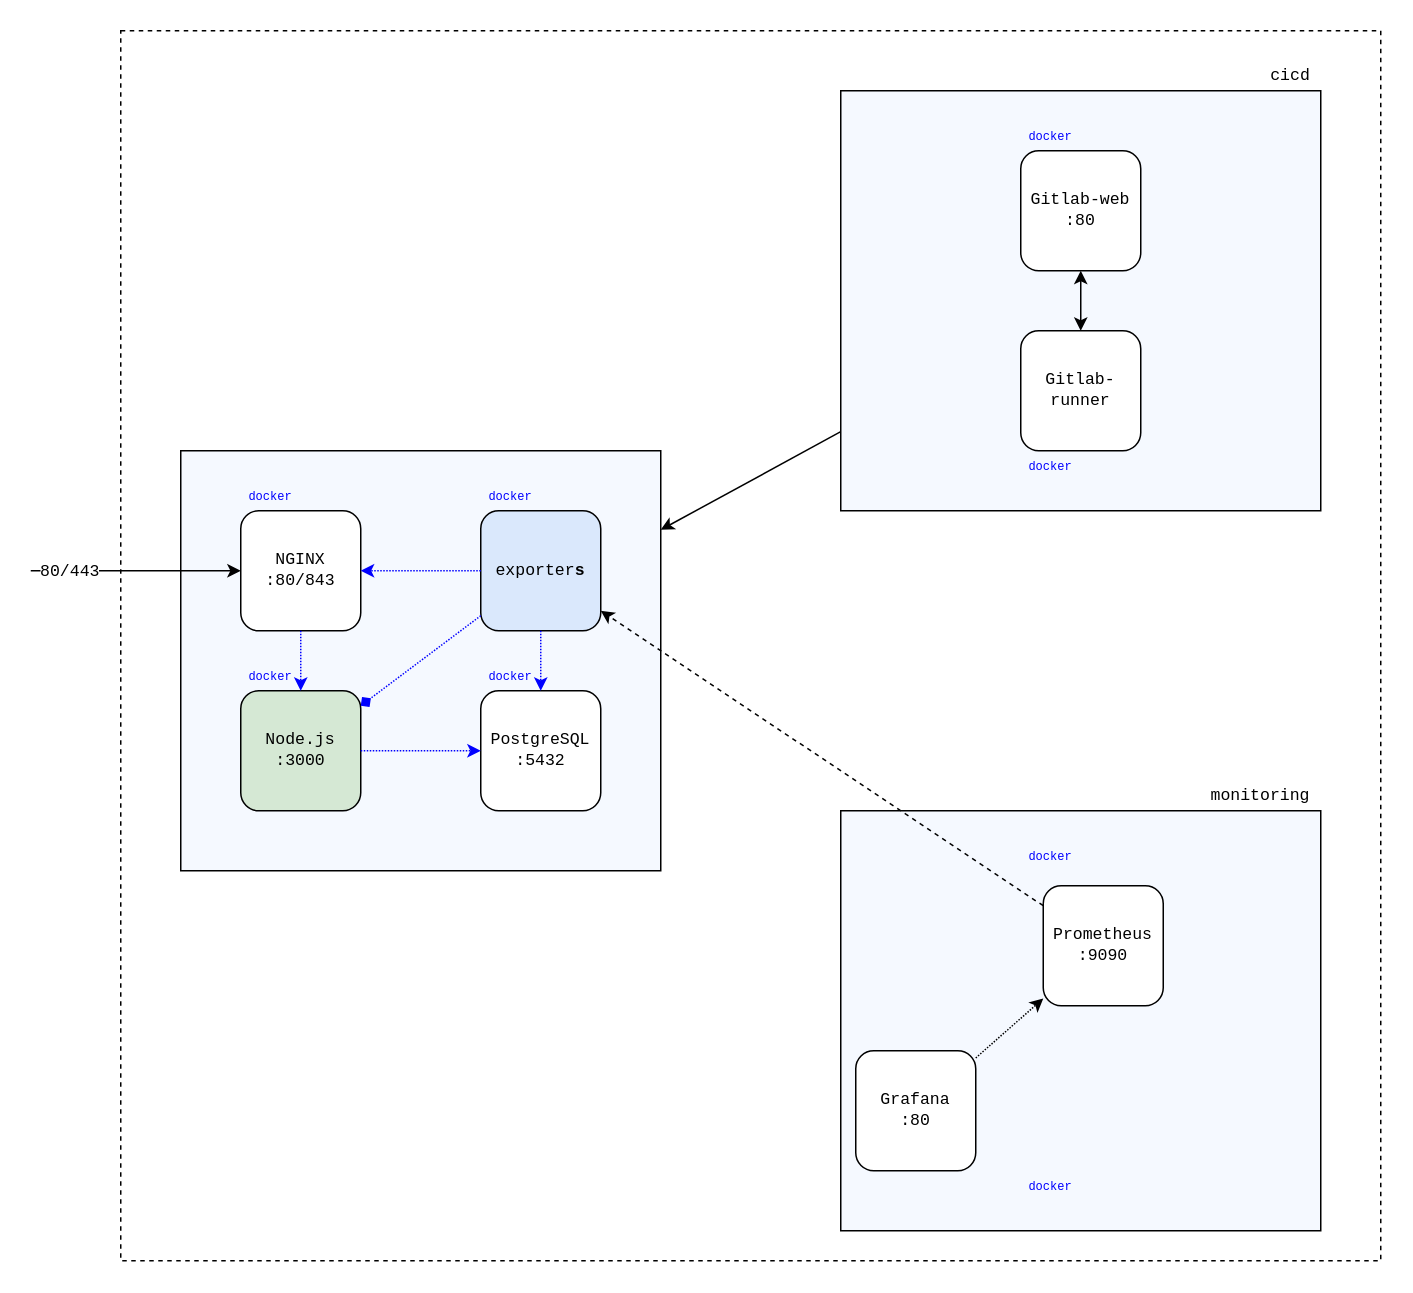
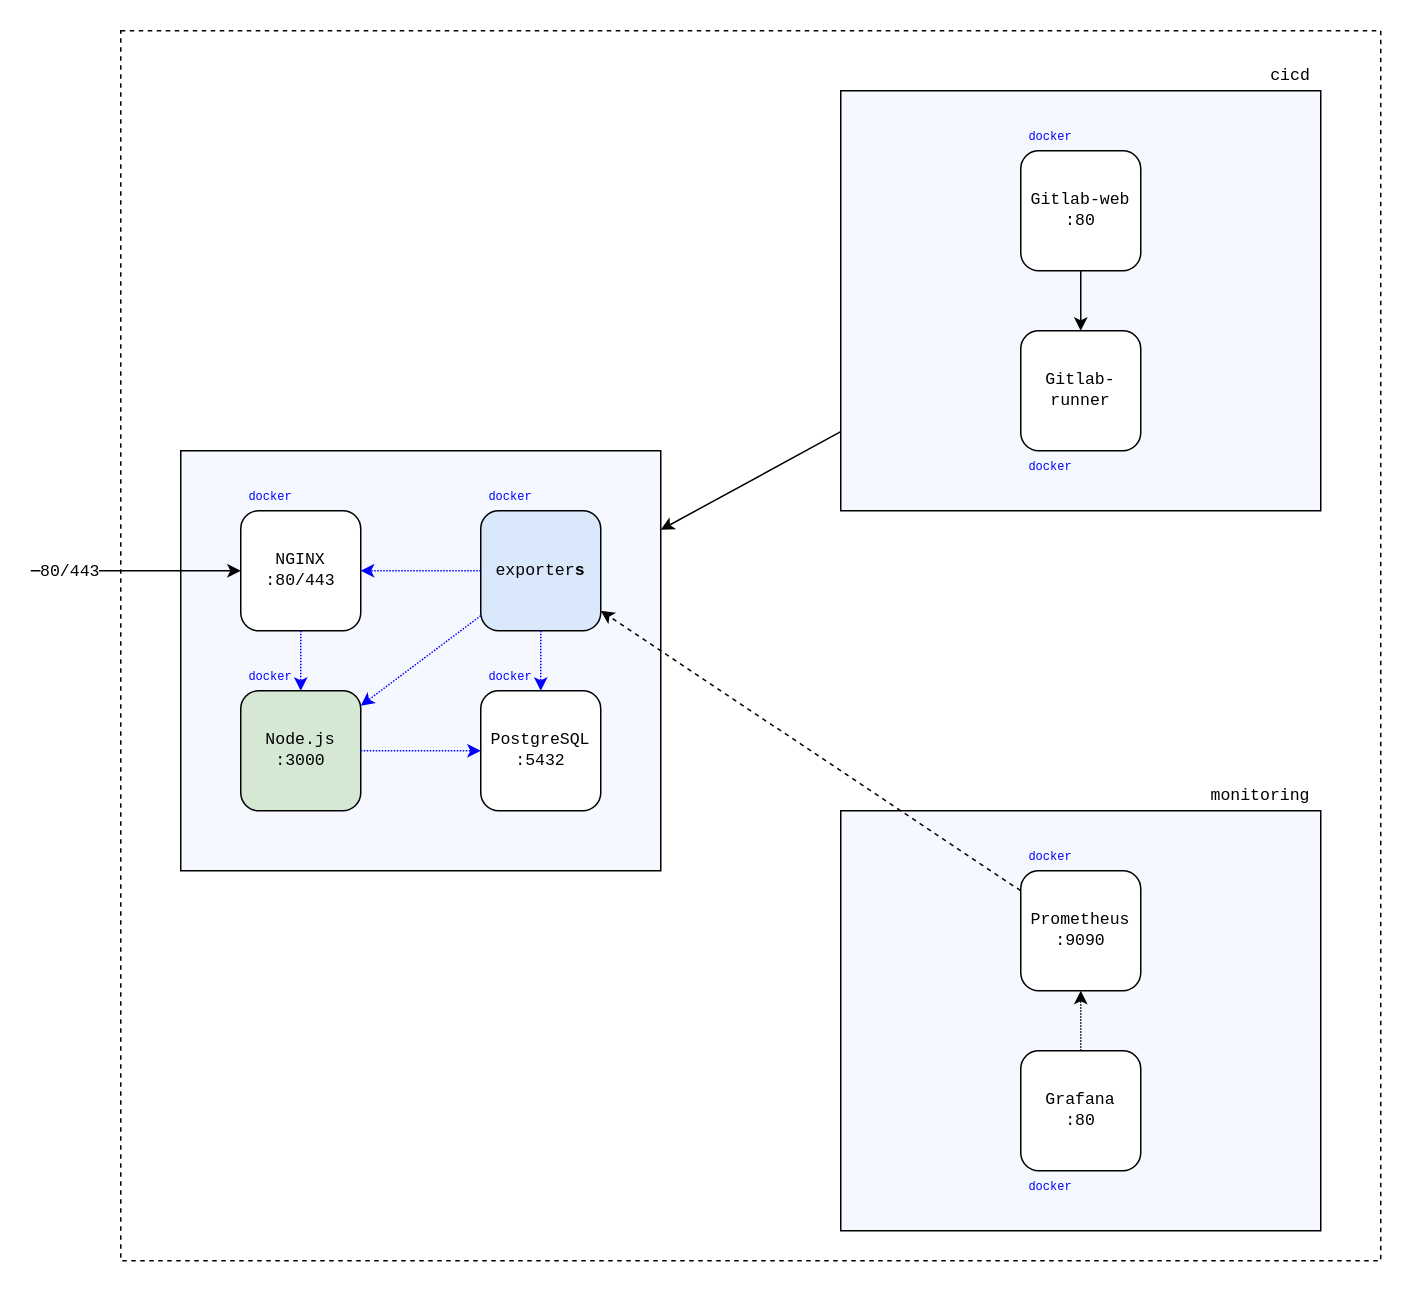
(1081, 282) -> (1081, 277)
(301, 571) -> (301, 571)
(370, 699) -> (369, 699)
(1103, 946) -> (1081, 931)
(916, 1111) -> (1081, 1111)
